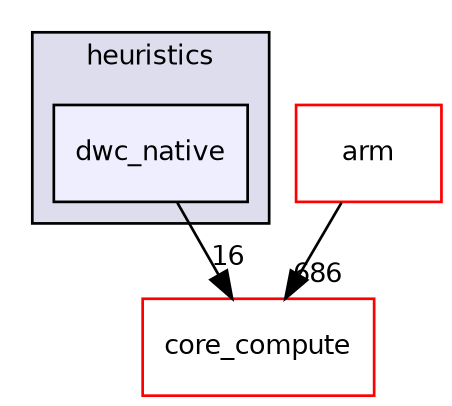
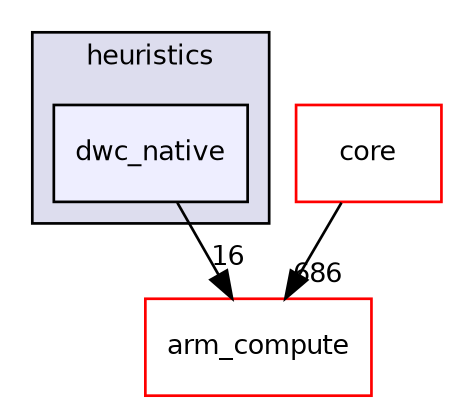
(369, 153) -> (369, 153)
(258, 347) -> (258, 347)
